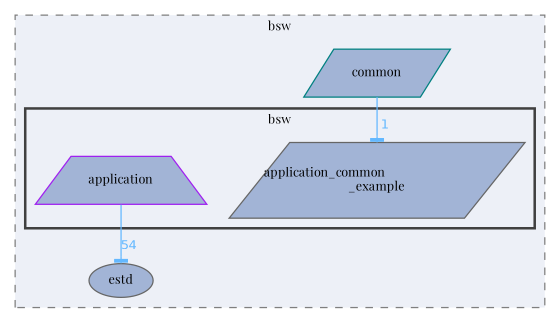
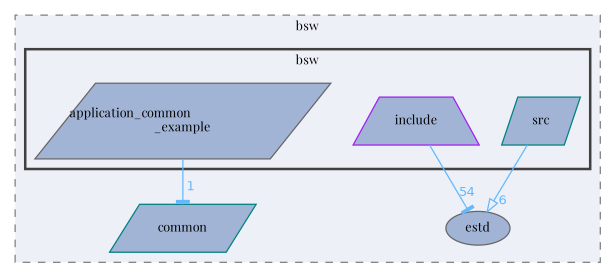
(377, 117) -> (183, 178)
none -> (541, 121)
(121, 180) -> (416, 121)
